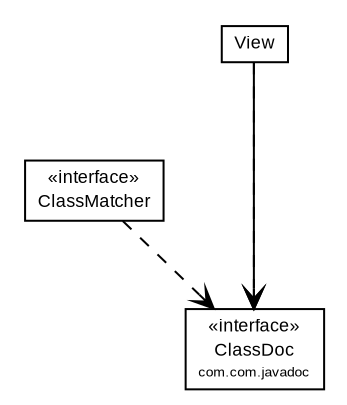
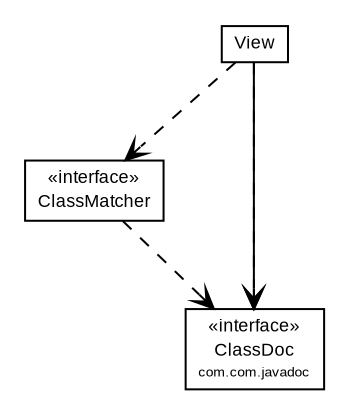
none -> (188, 104)
